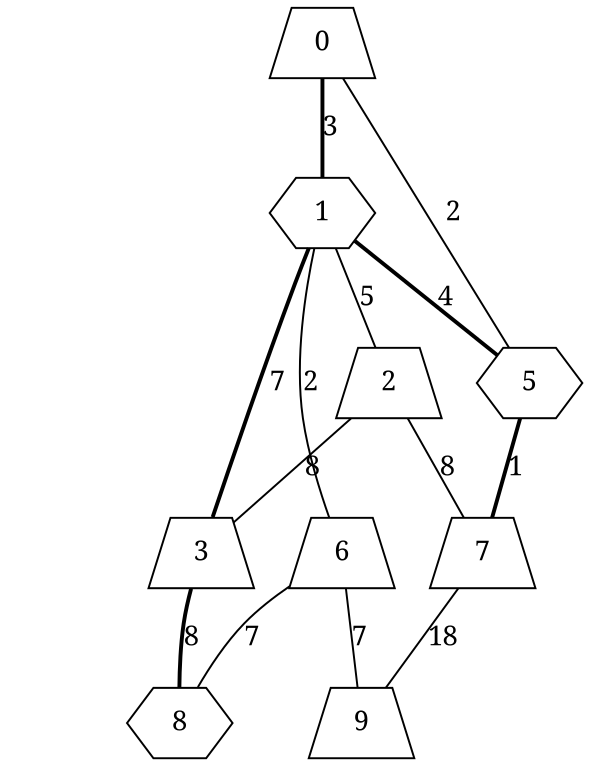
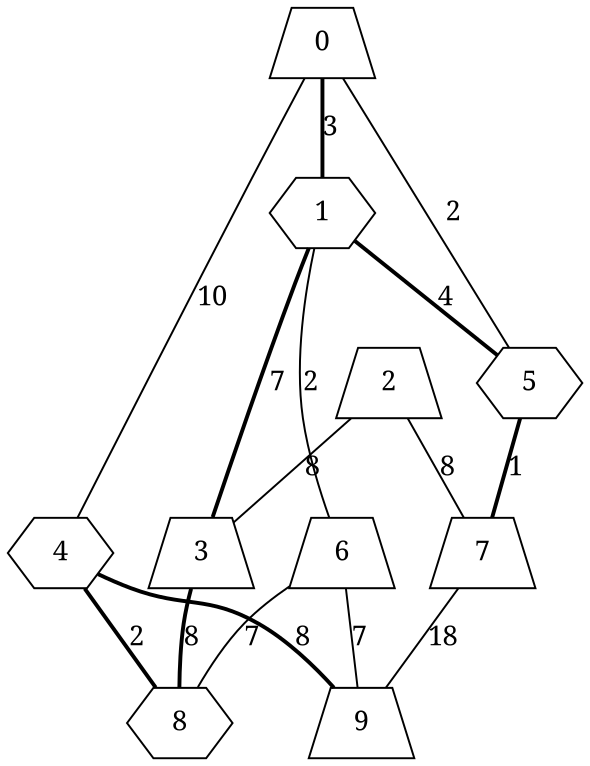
(356, 298) -> none
none -> (61, 553)
